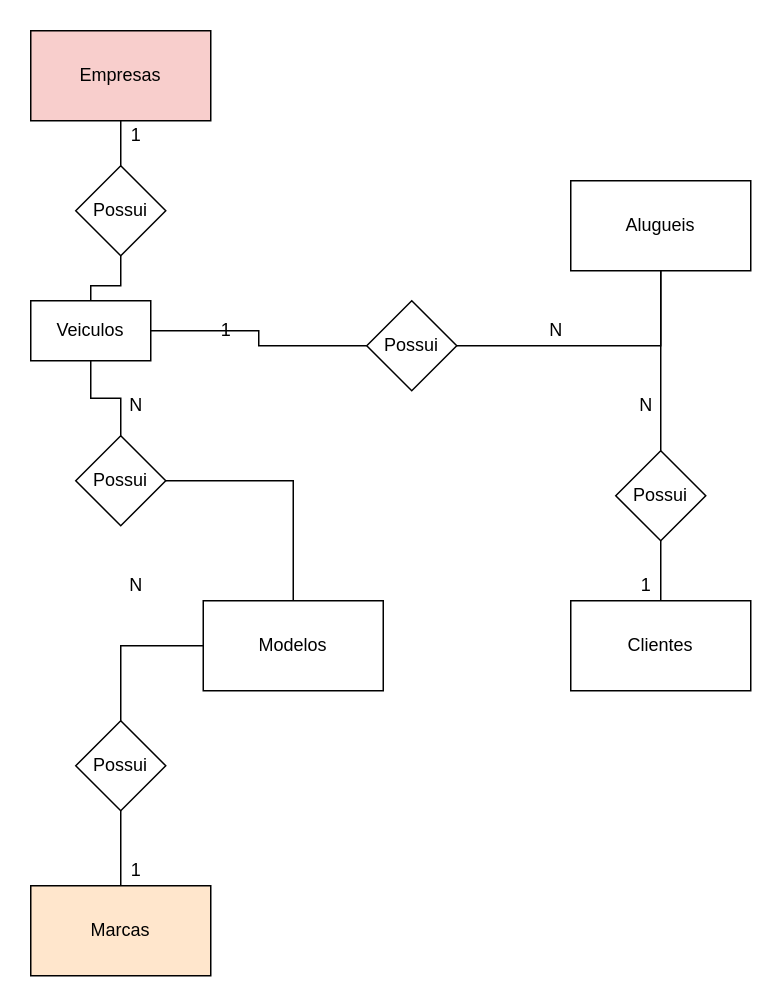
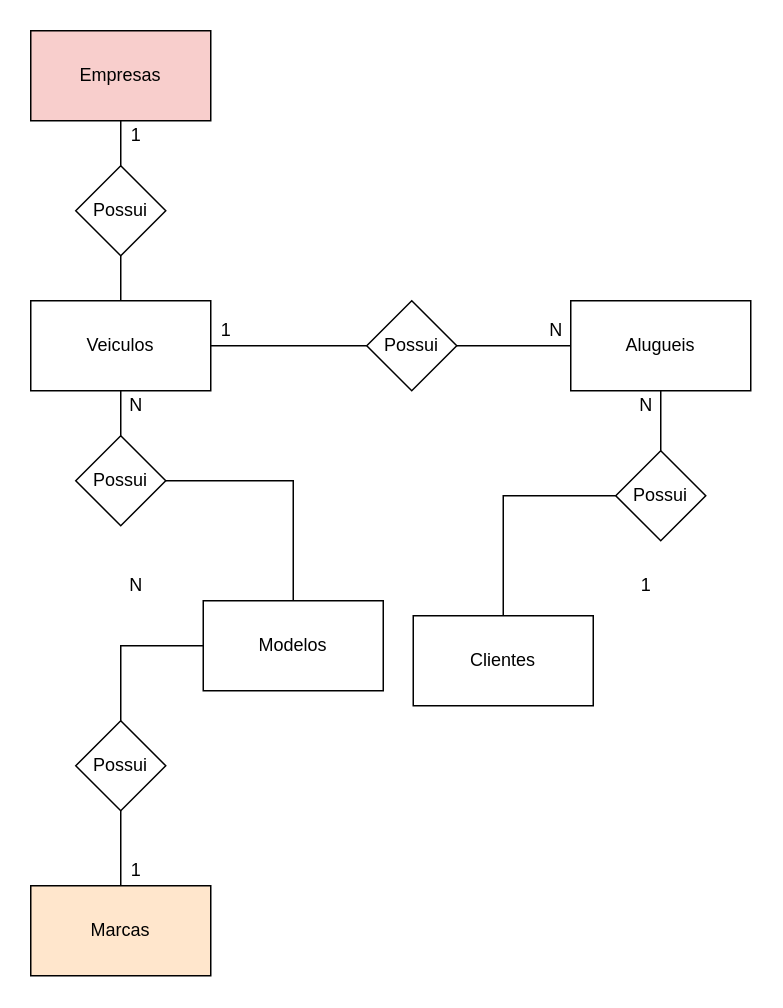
(661, 226) -> (661, 346)
(91, 331) -> (121, 346)
(661, 646) -> (503, 661)
